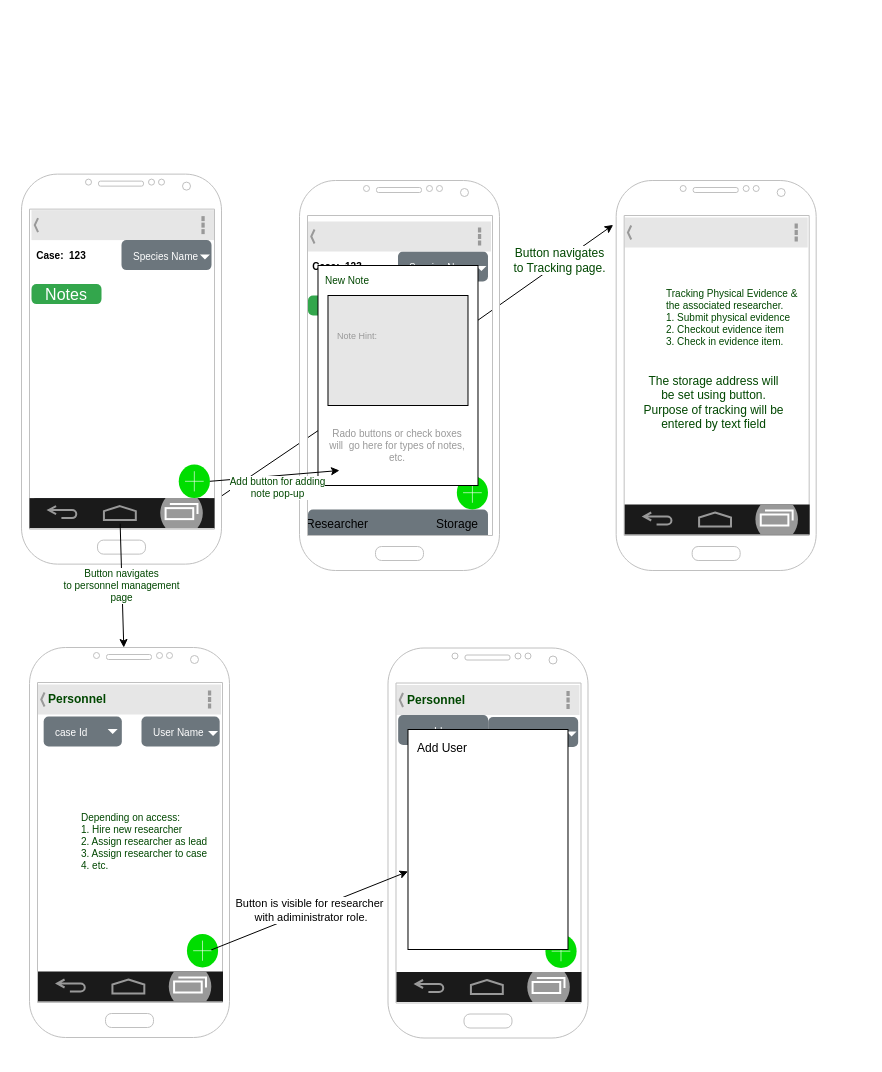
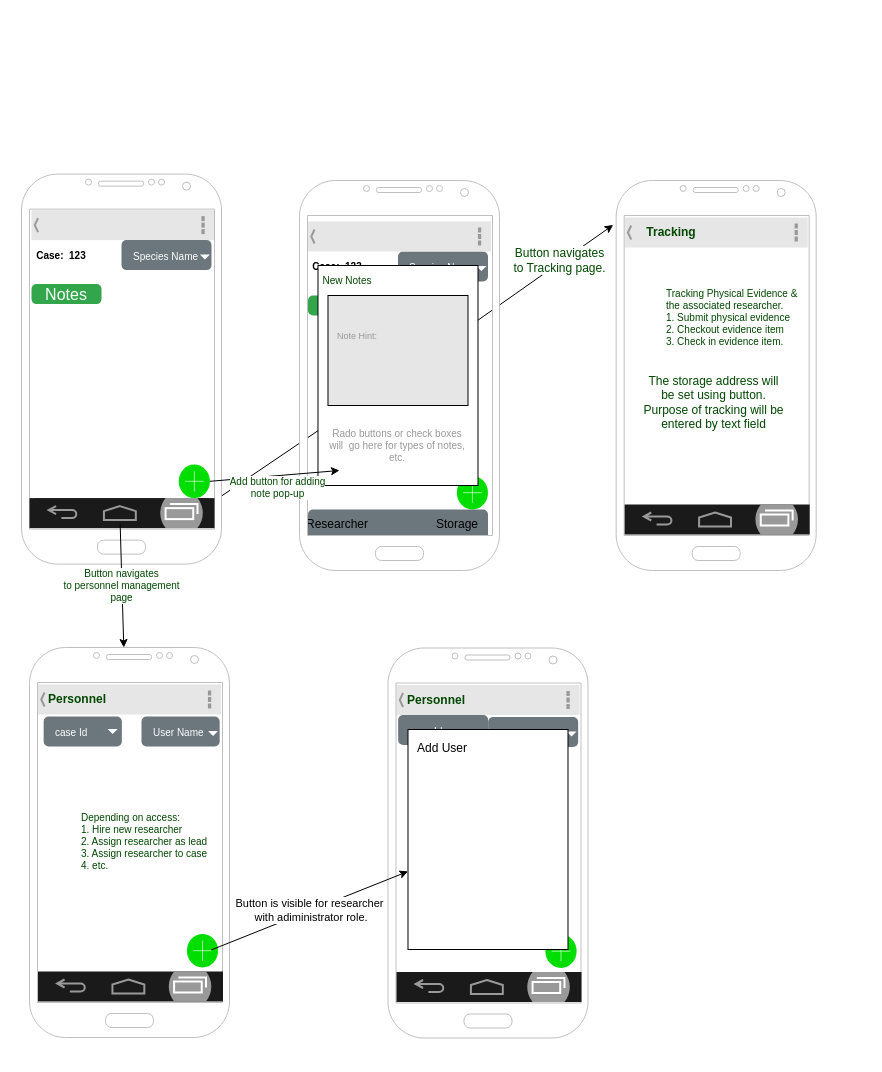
none -> (671, 233)
(348, 281) -> (348, 281)
